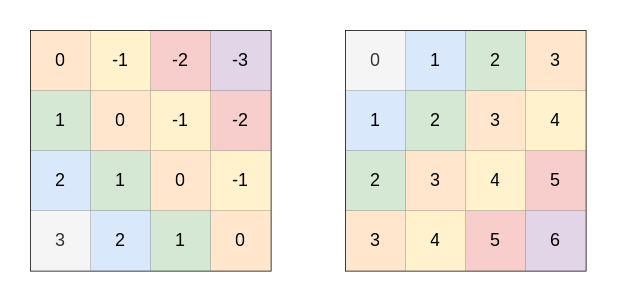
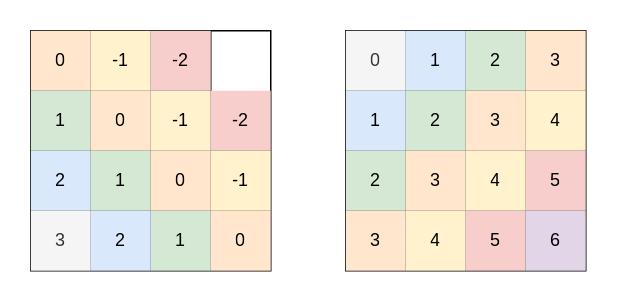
(241, 61) -> none
